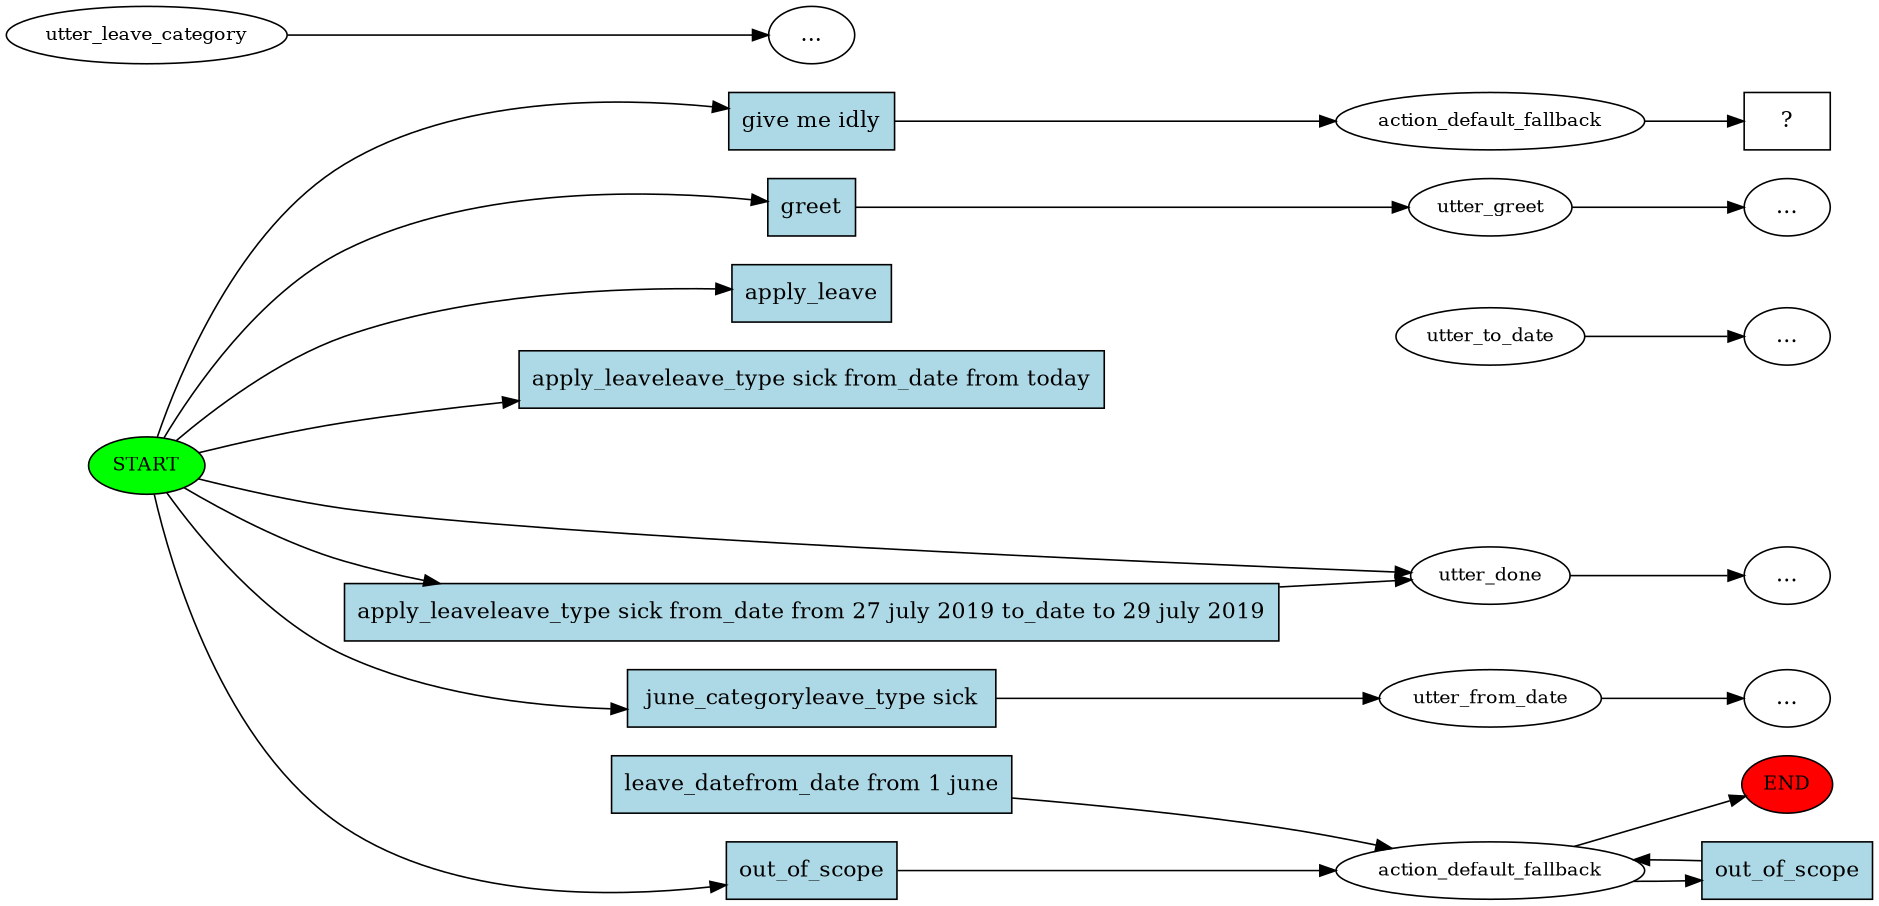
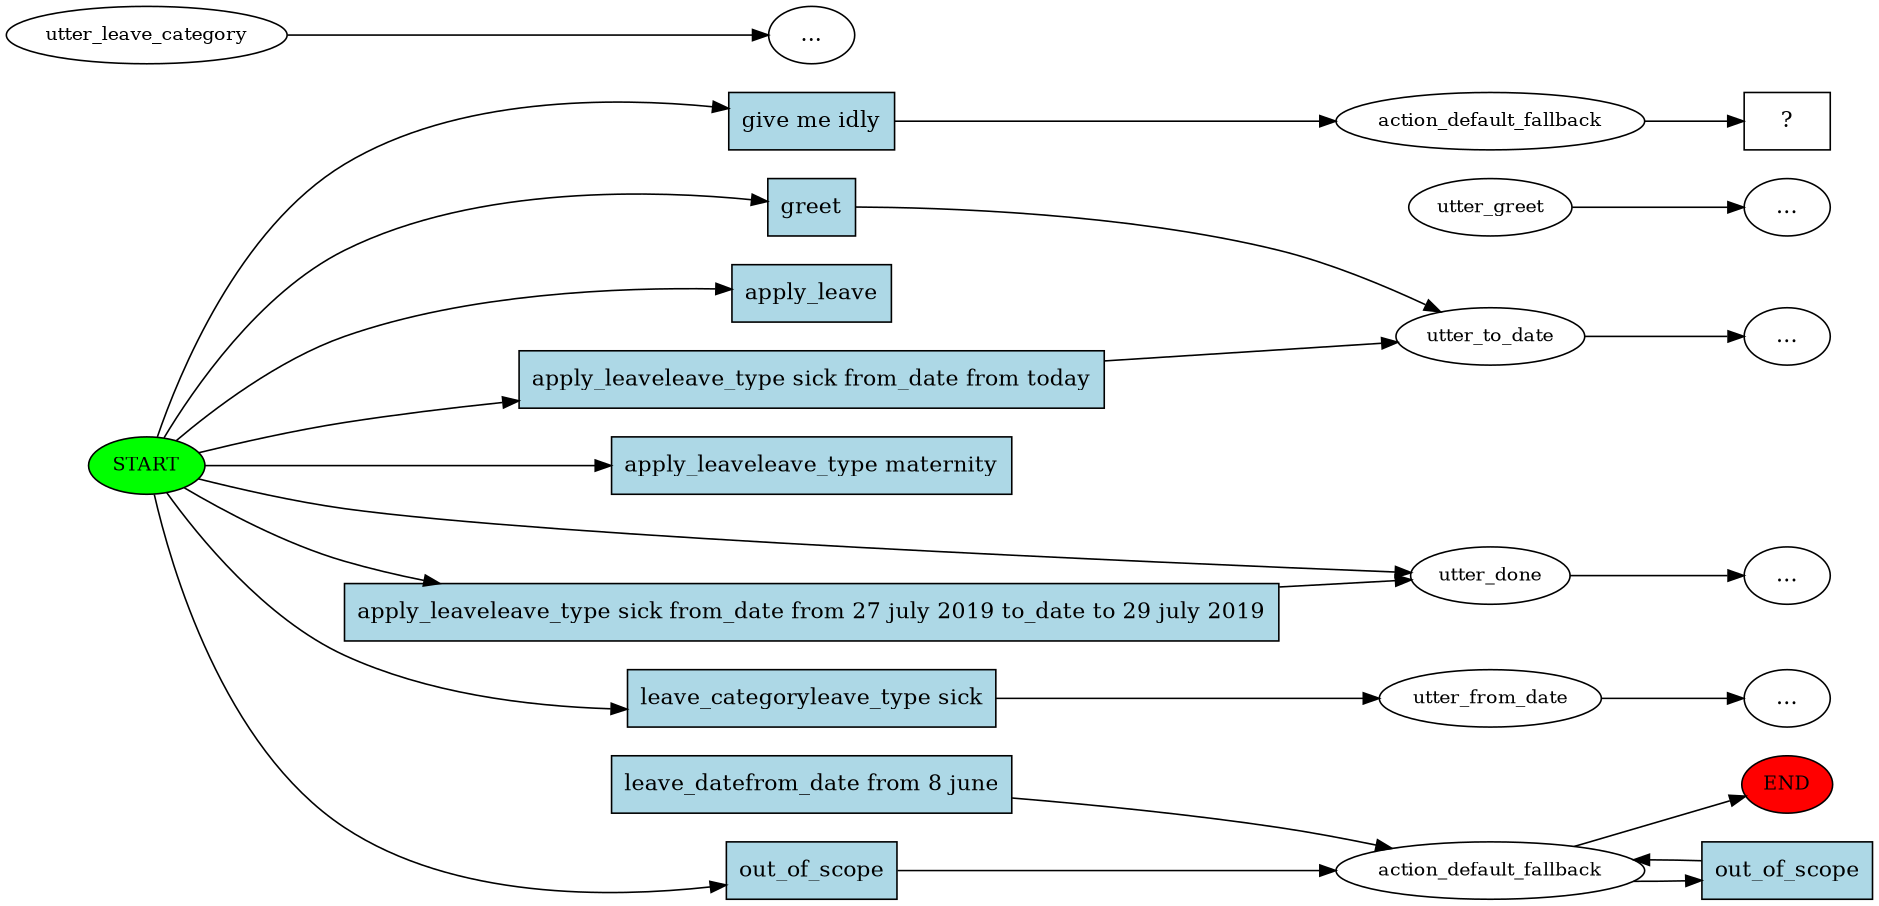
(1124, 207) -> (1146, 226)
none -> (1243, 352)
none -> (812, 466)
(812, 698) -> (812, 698)
(812, 784) -> (812, 784)
